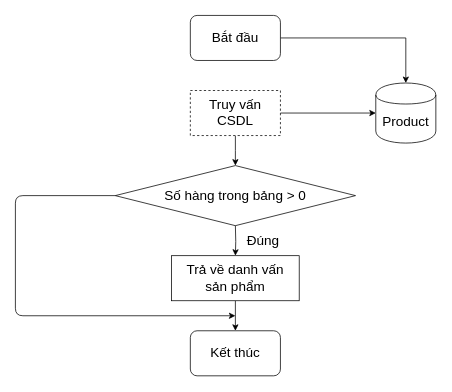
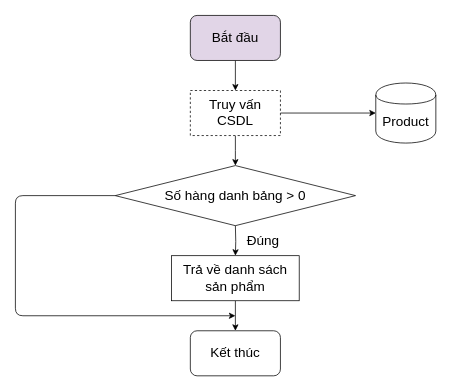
(235, 38) -> (235, 38)
(405, 57) -> (235, 72)
(235, 195) -> (235, 195)
(235, 278) -> (235, 278)
